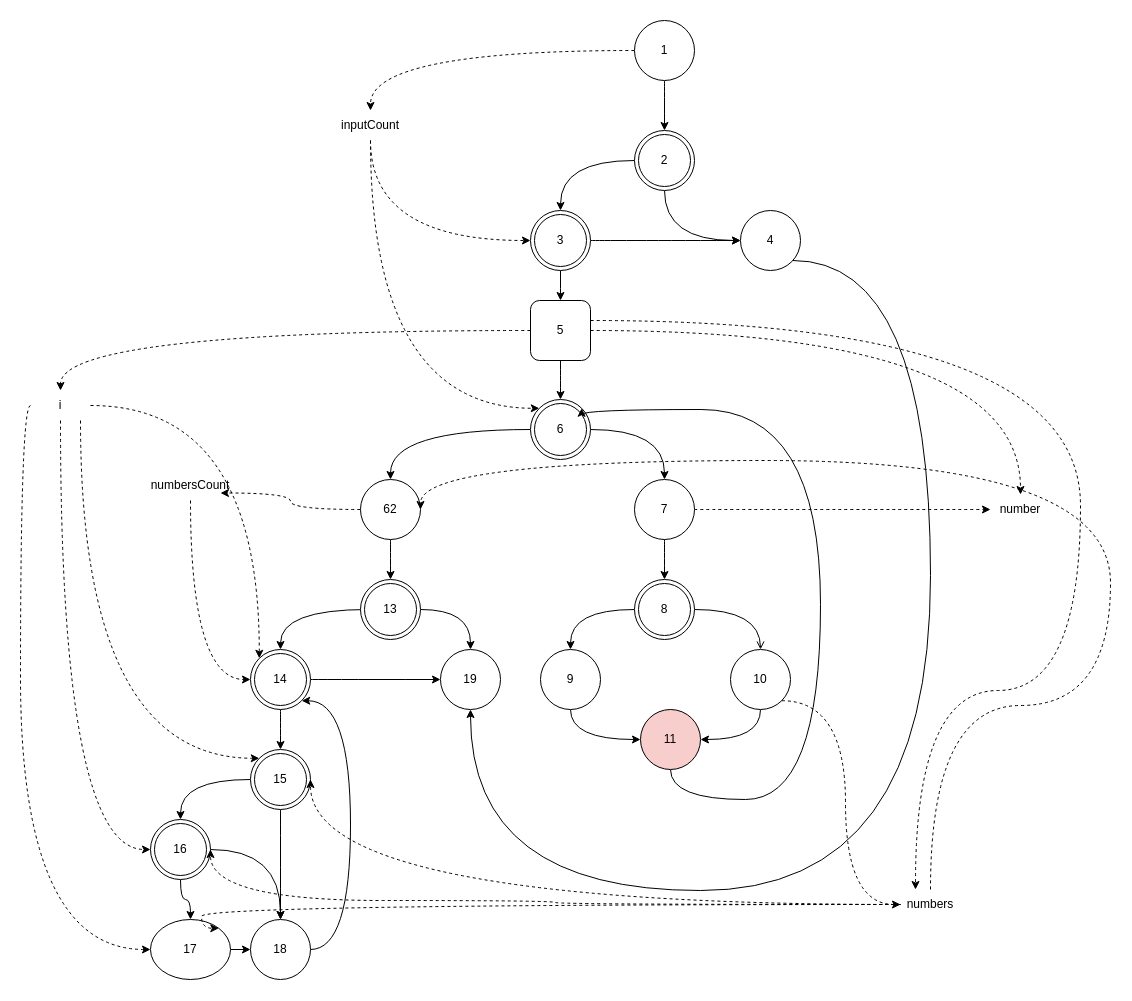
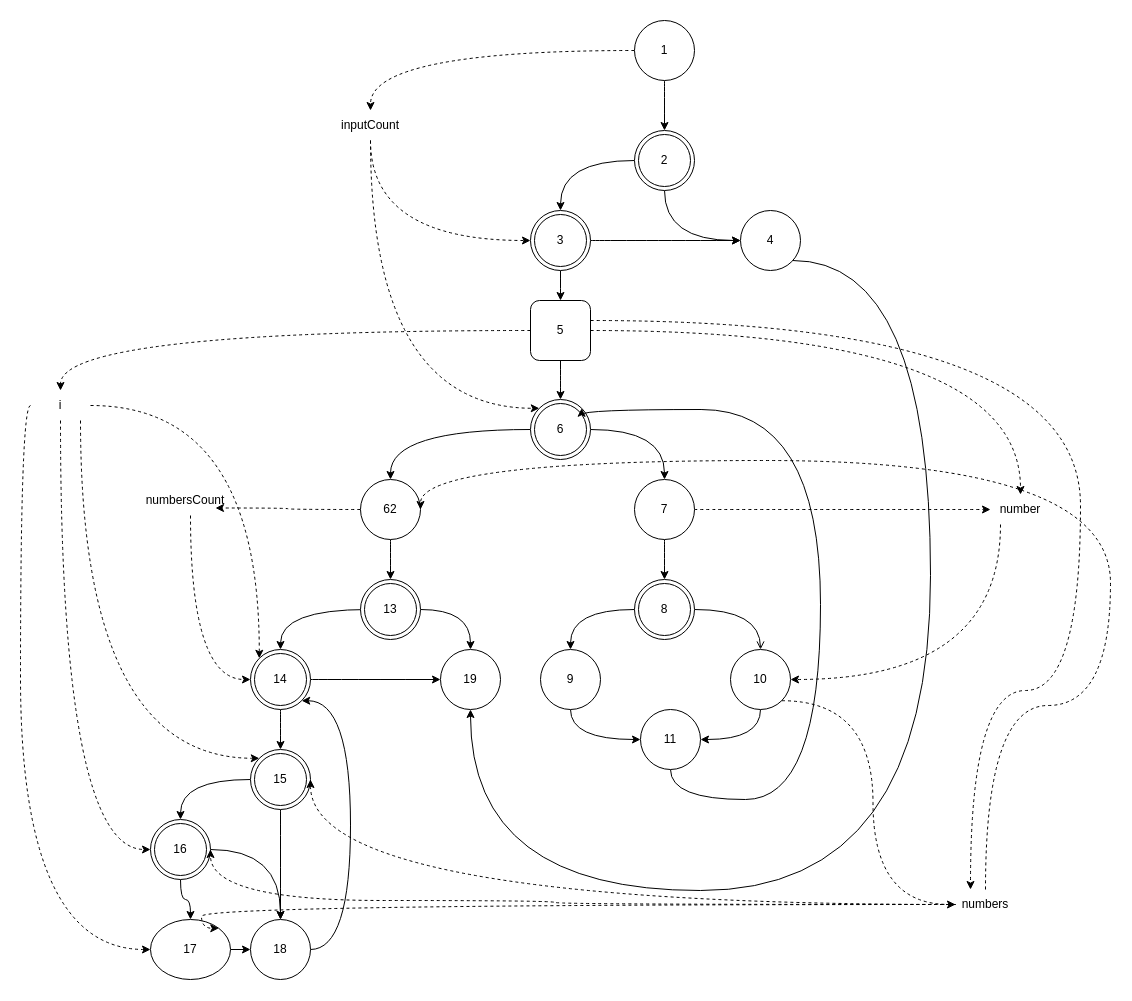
(191, 486) -> (186, 501)
none -> (938, 648)
(671, 740) -> (671, 740)
(931, 905) -> (986, 905)
